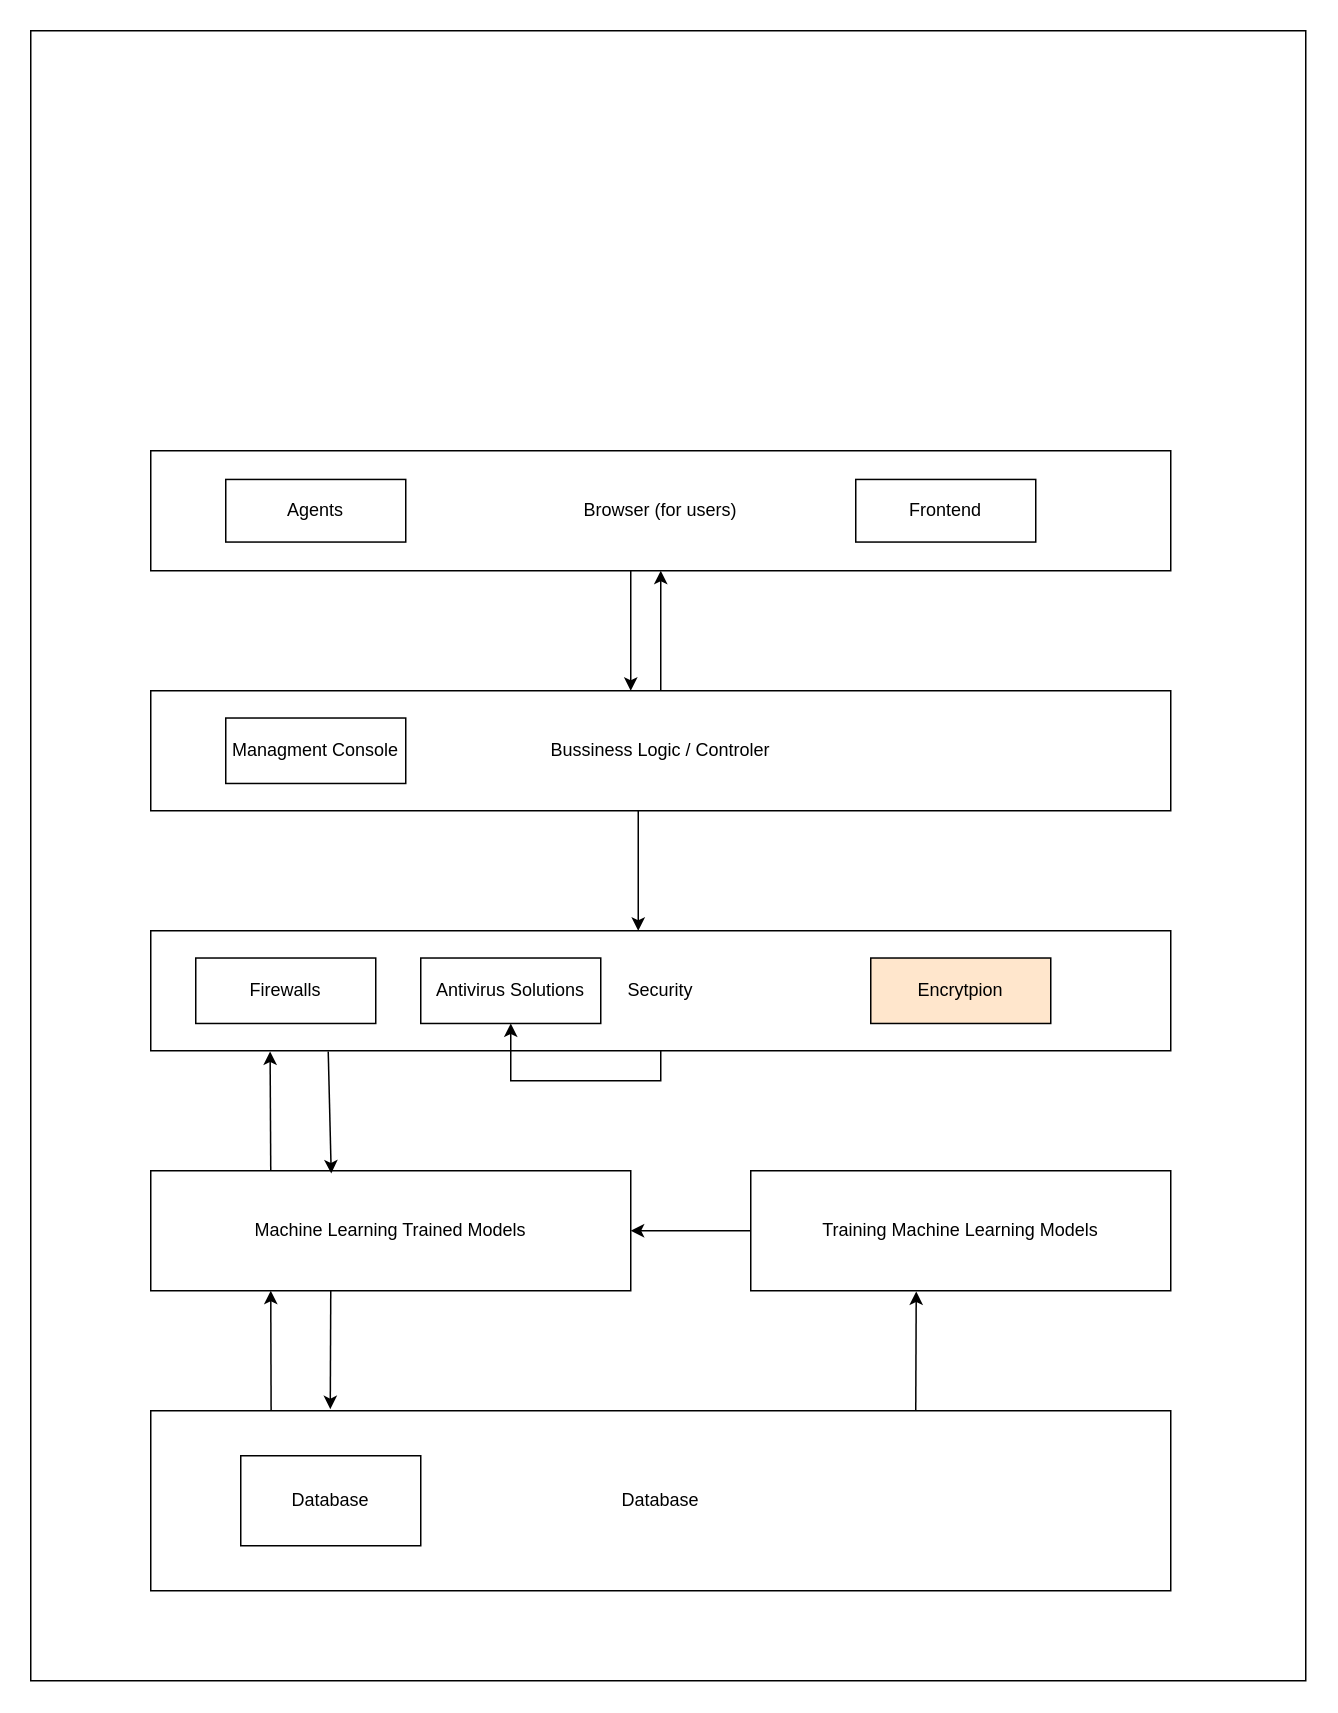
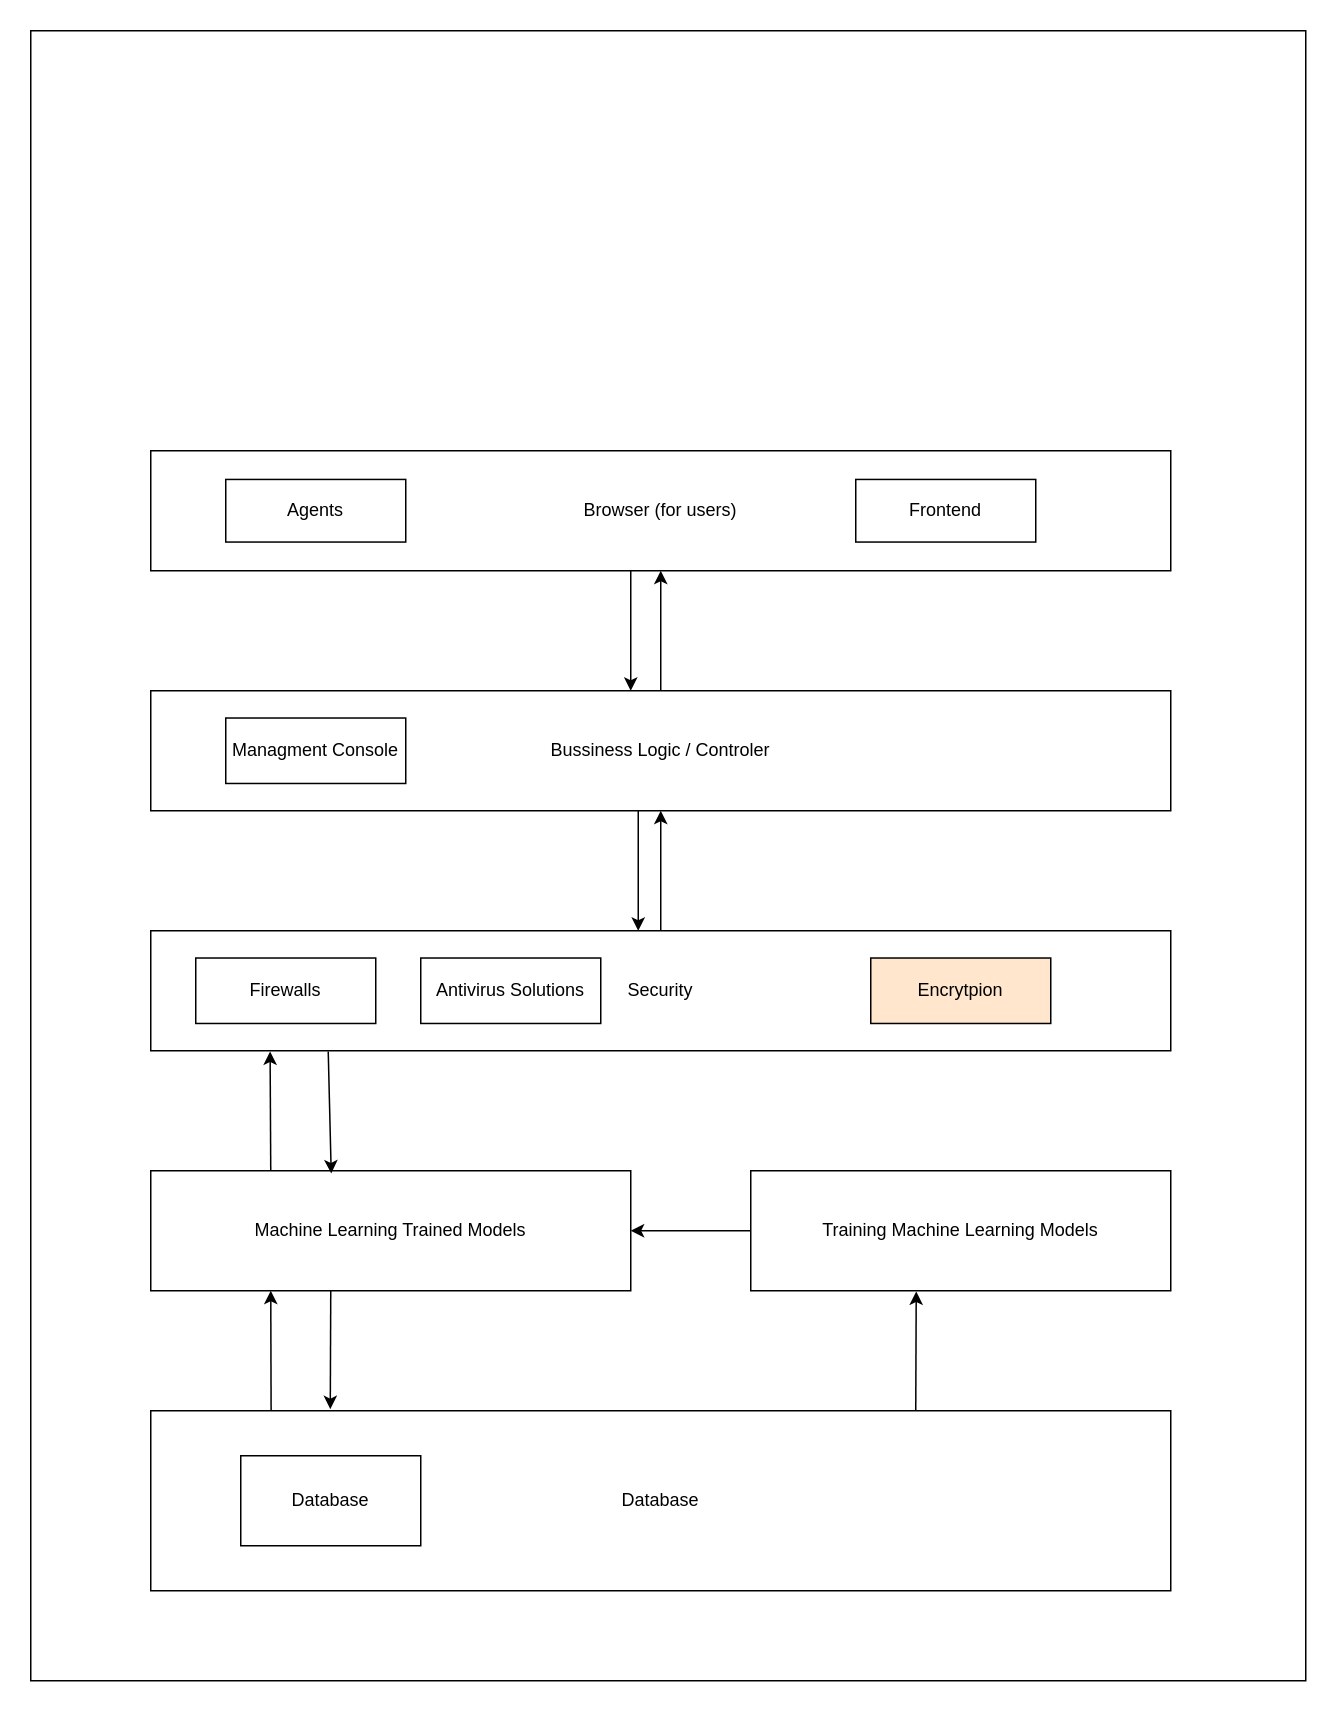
(578, 1081) -> (661, 876)
